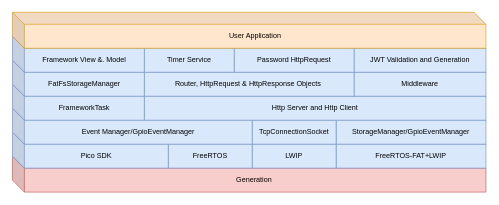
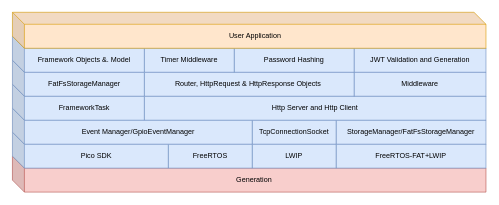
(84, 60) -> (84, 60)
(189, 60) -> (189, 60)
(294, 60) -> (294, 60)
(411, 132) -> (411, 132)
